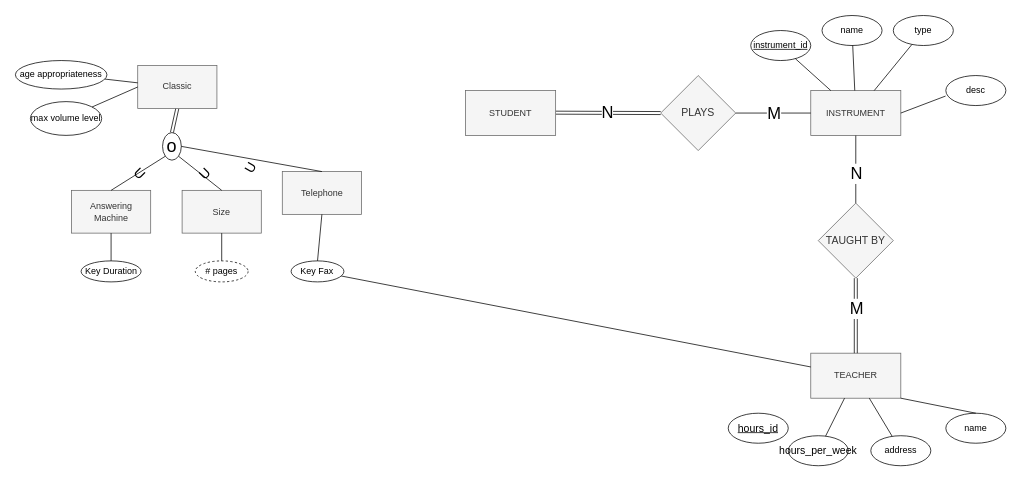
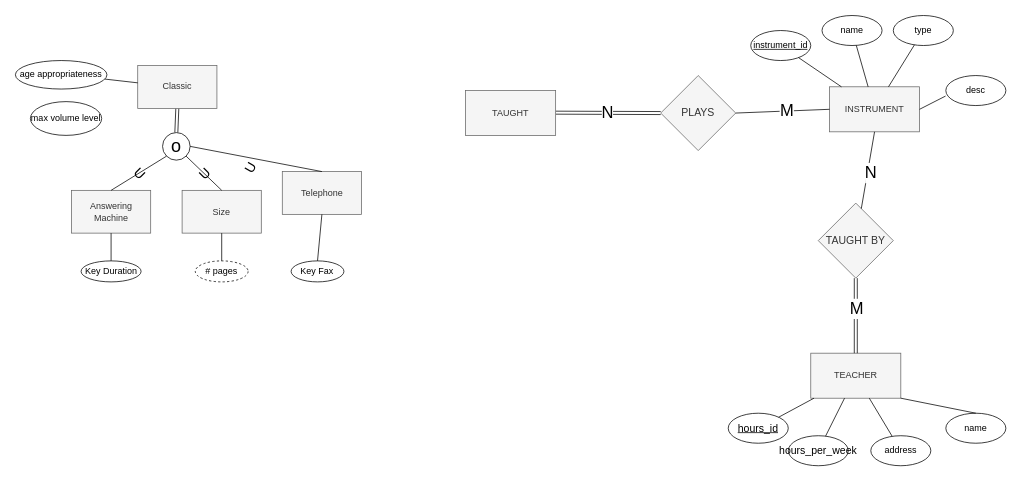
(115, 97) -> none
(510, 113) -> (510, 113)
(855, 113) -> (874, 109)
(172, 146) -> (176, 146)
(576, 321) -> (796, 407)
